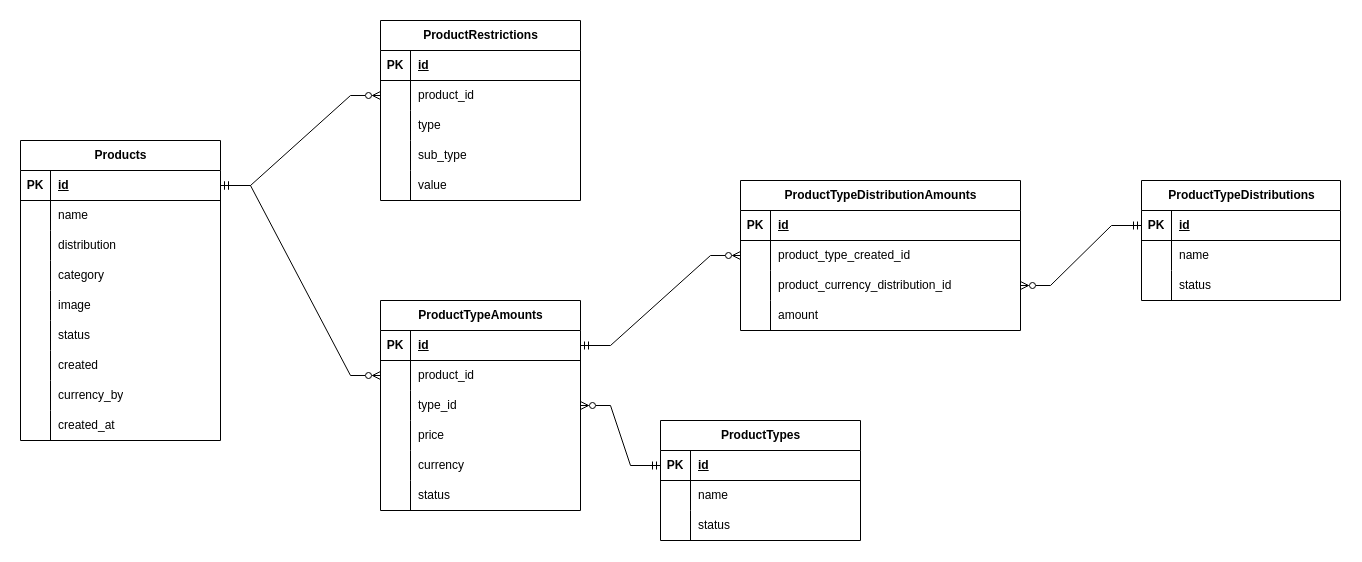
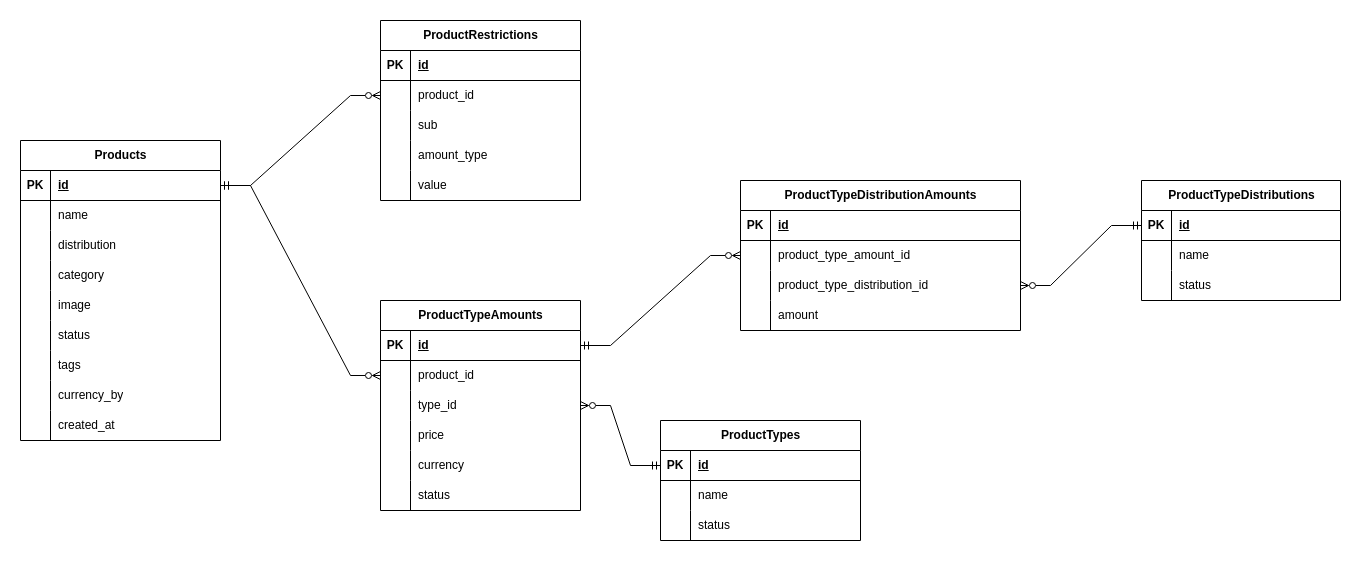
(432, 126) -> (429, 126)
(445, 156) -> (455, 156)
(854, 256) -> (851, 256)
(880, 286) -> (866, 286)
(82, 366) -> (72, 366)
